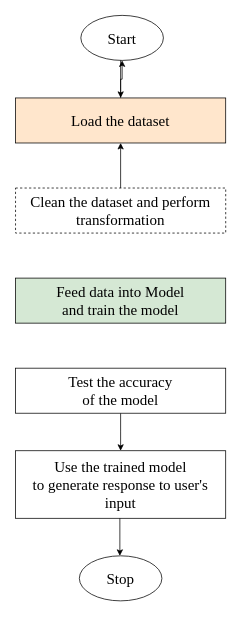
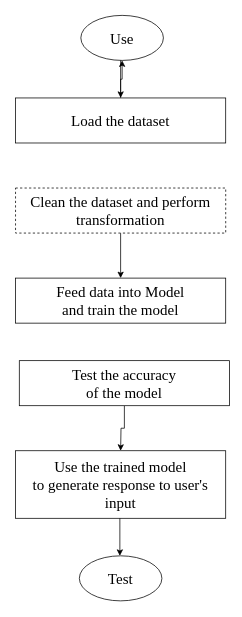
(122, 38) -> (122, 38)
(120, 120) -> (120, 120)
(120, 168) -> (120, 253)
(120, 300) -> (120, 300)
(120, 390) -> (124, 383)
(120, 578) -> (120, 578)
